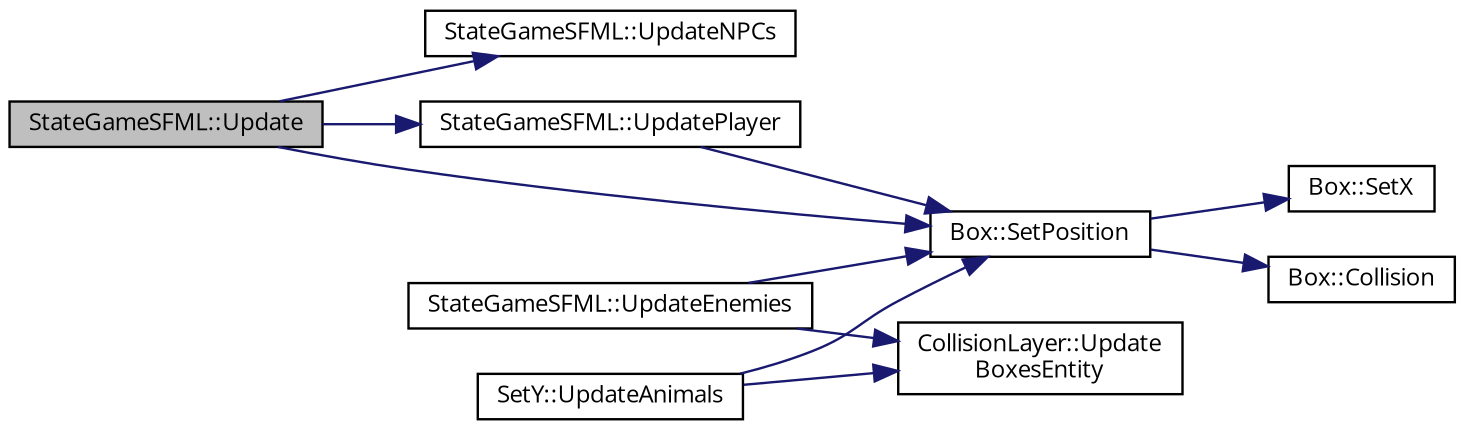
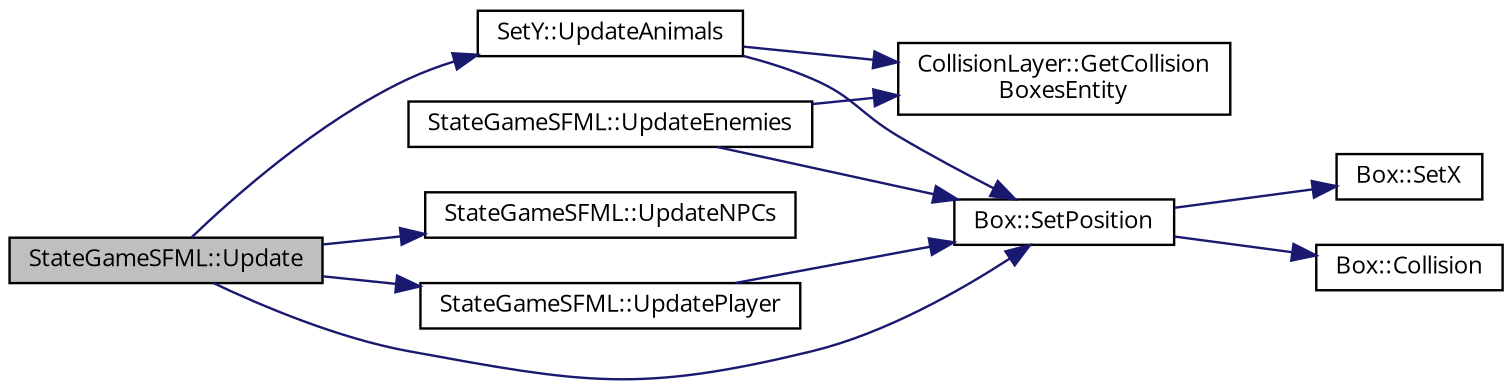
none -> (314, 135)
(1040, 358) -> (1064, 79)
